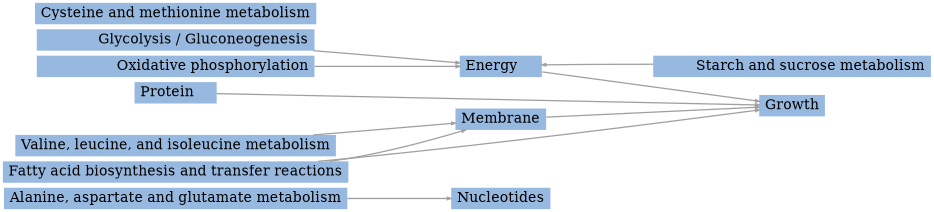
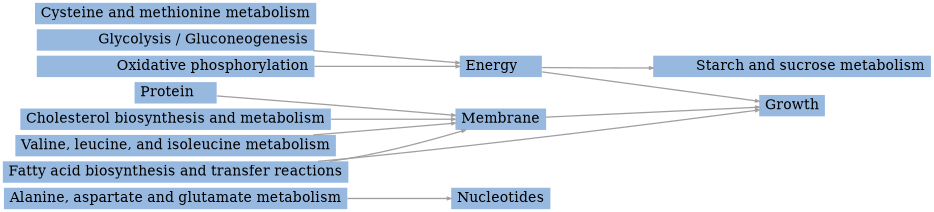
(600, 64) -> (596, 68)
(486, 99) -> (334, 105)
none -> (176, 119)
